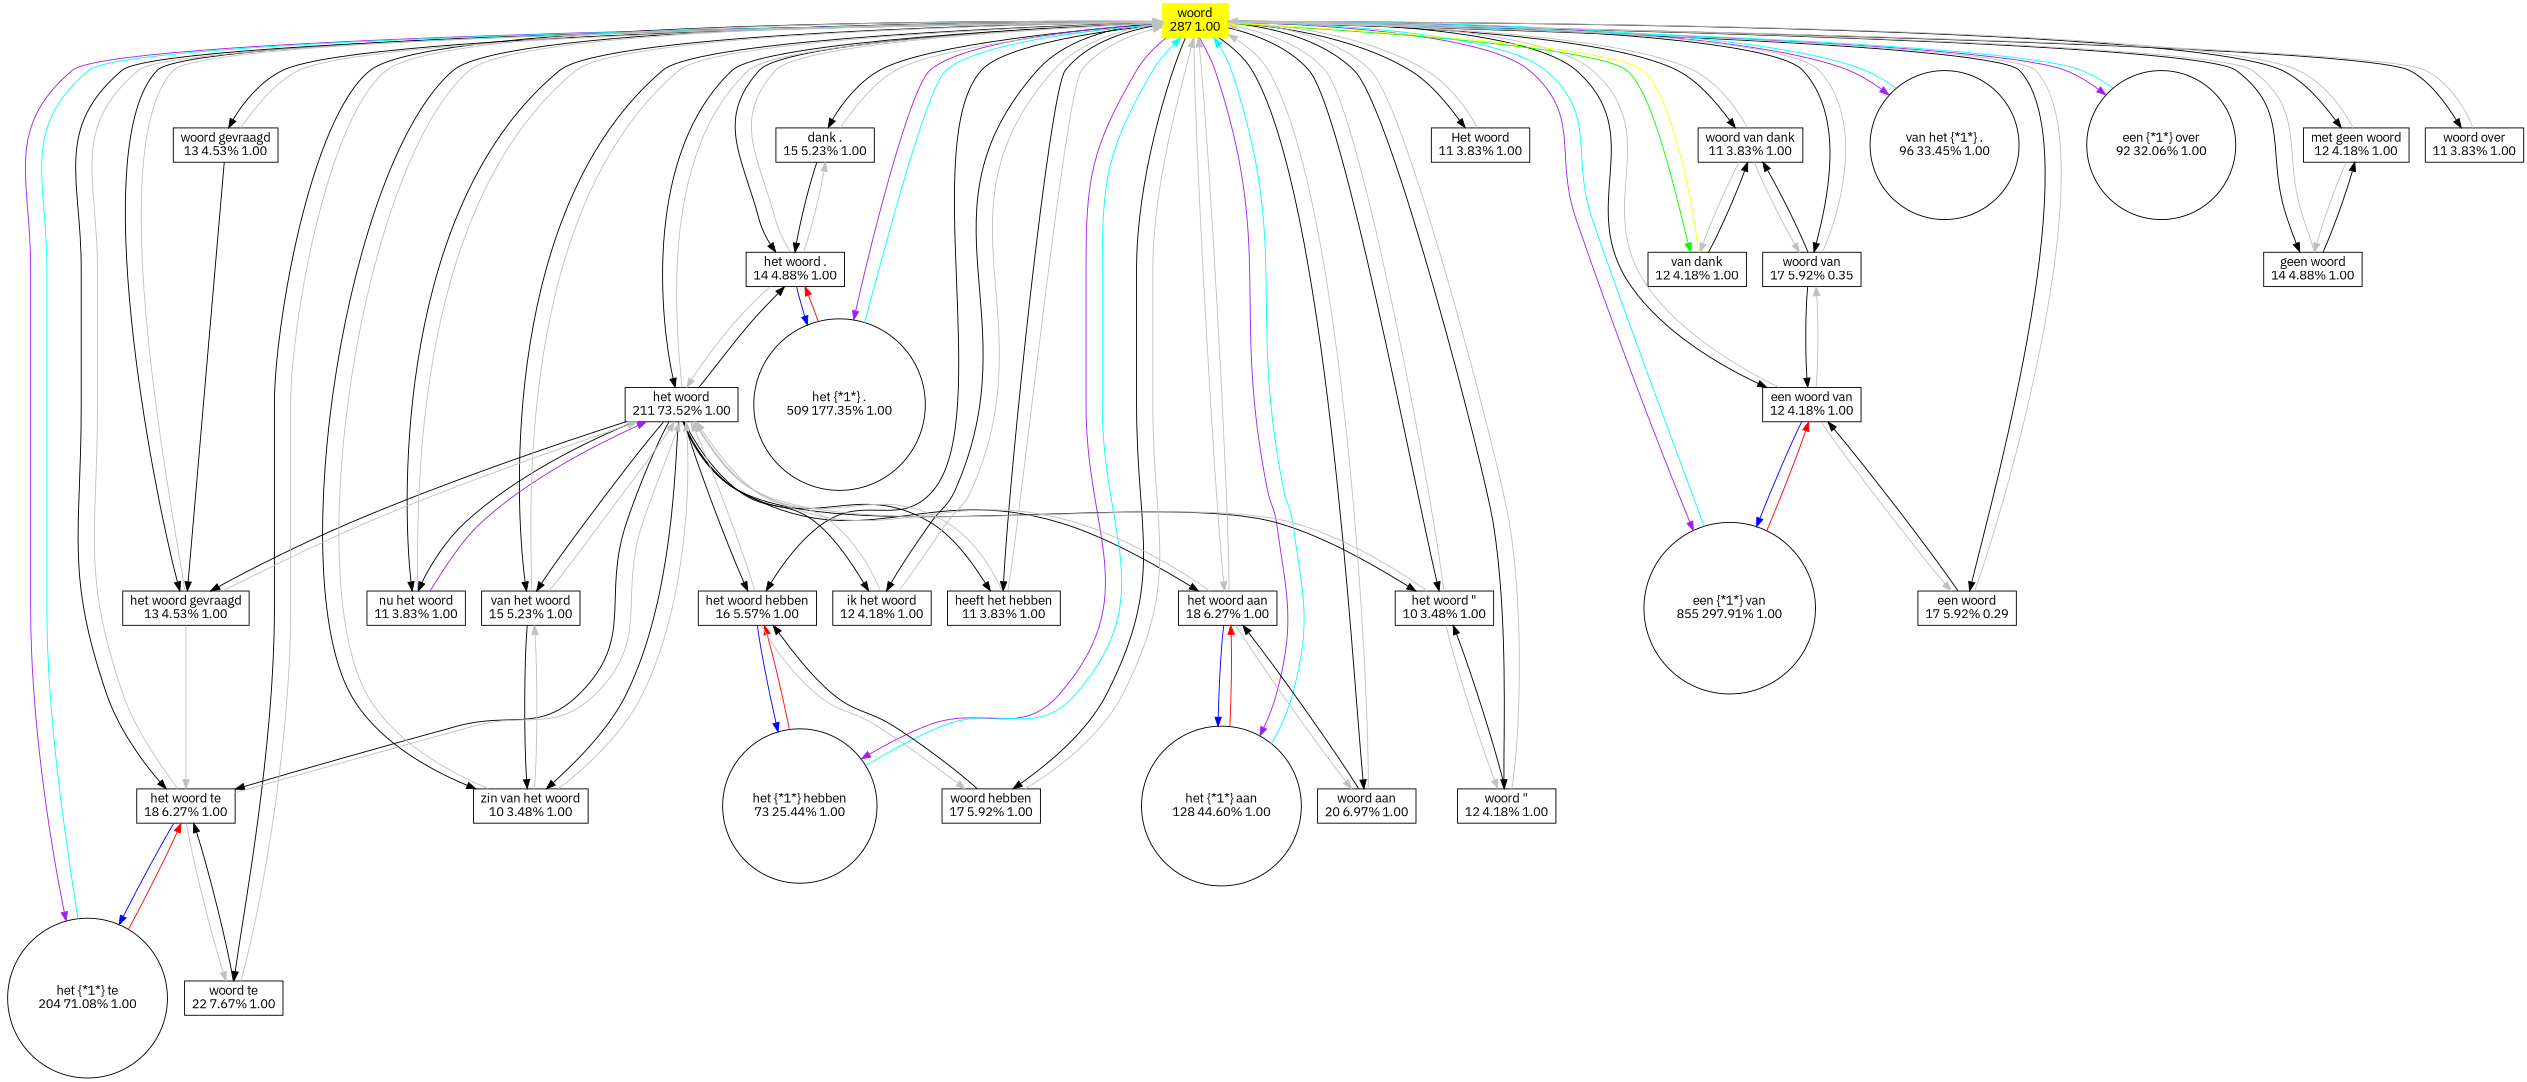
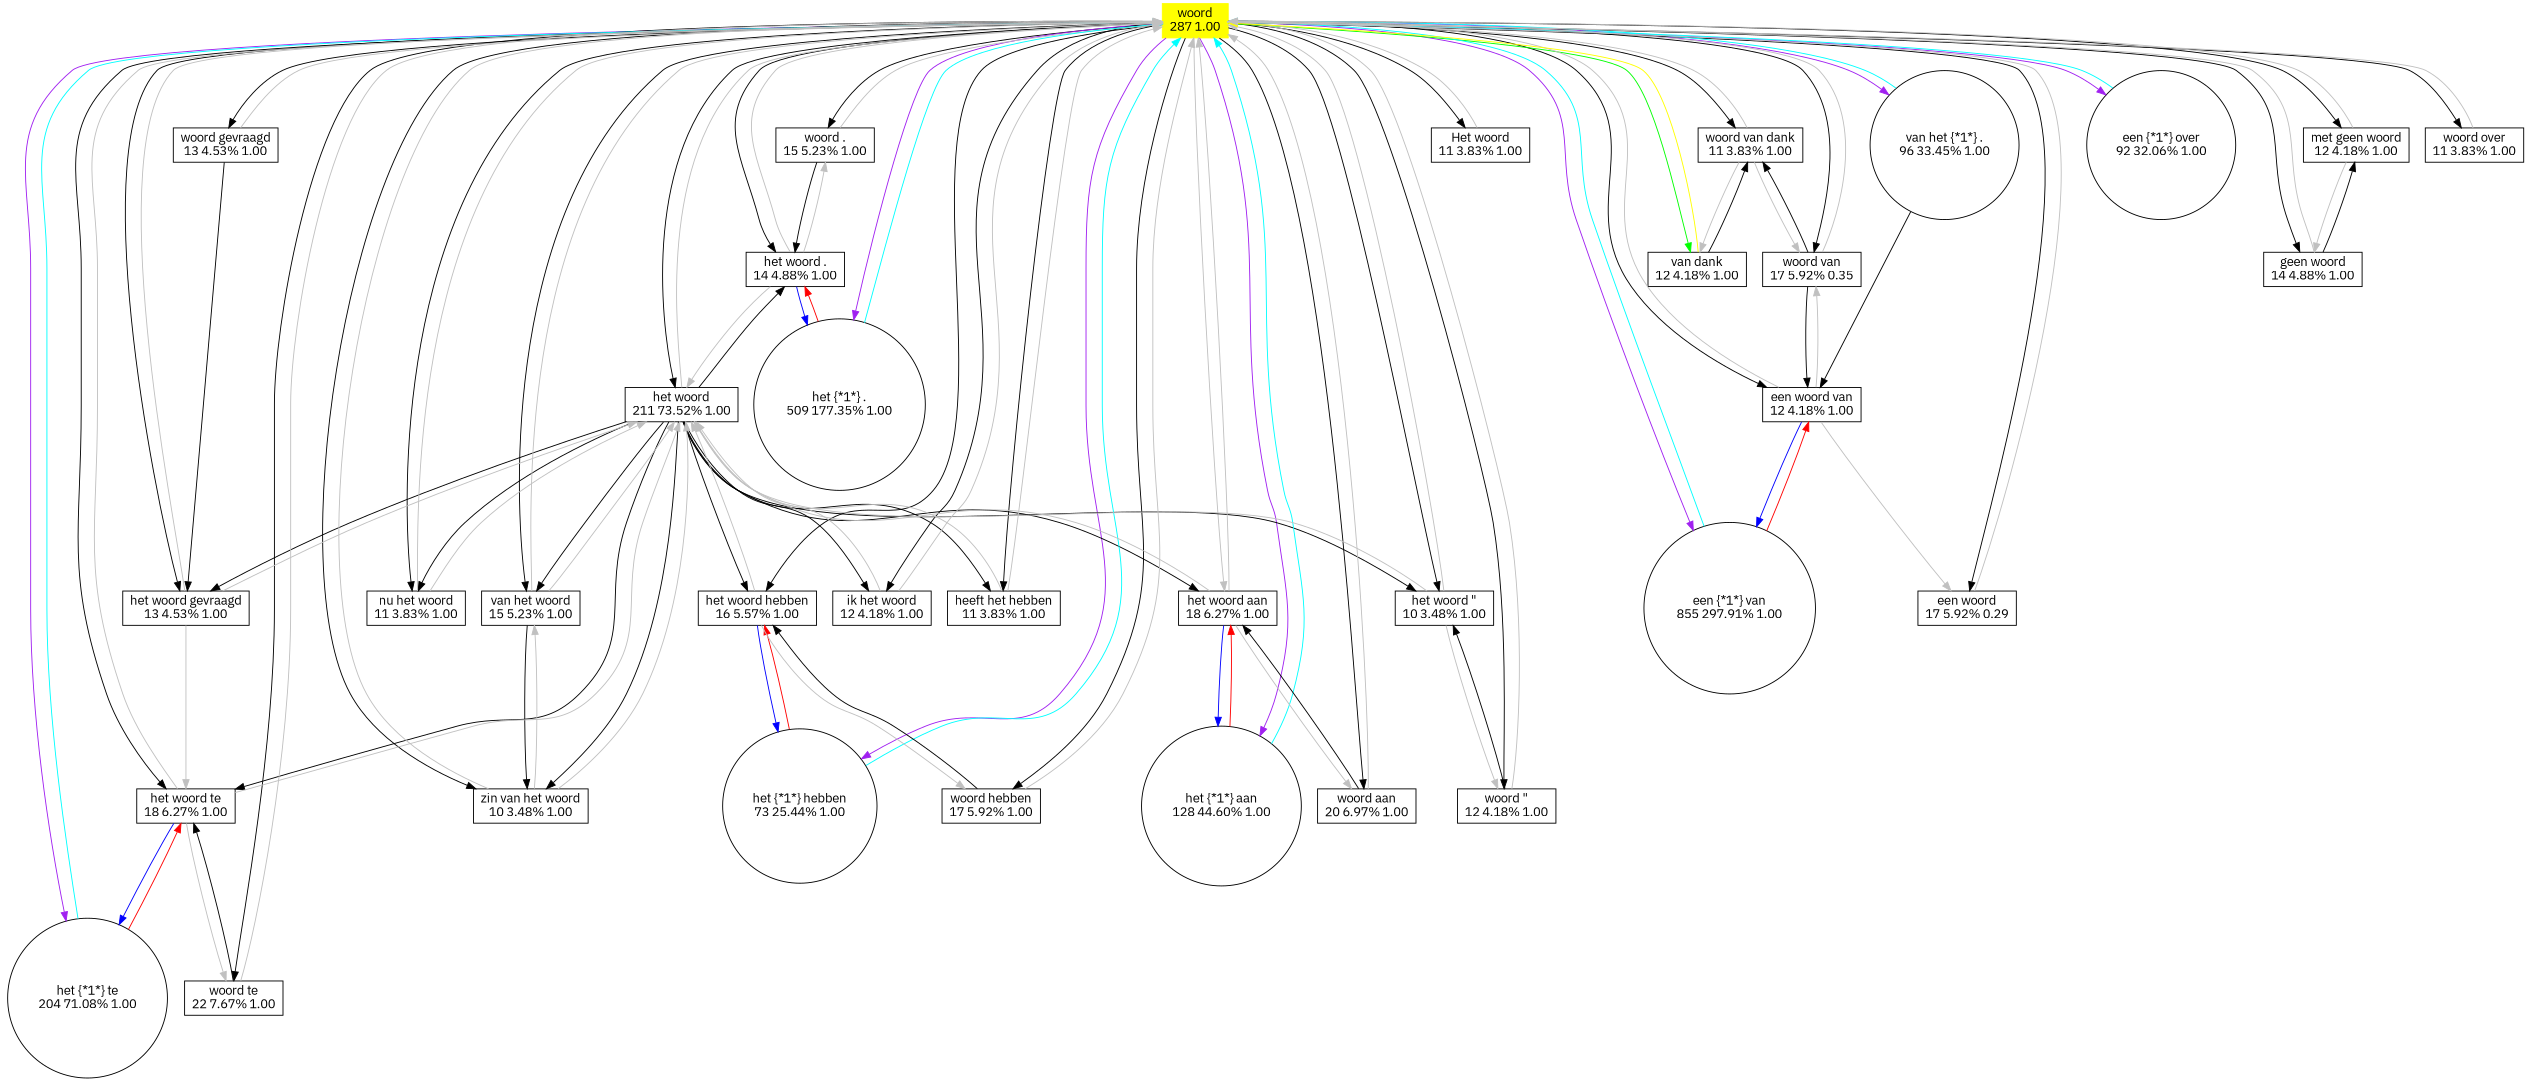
(825, 145) -> (825, 145)
(526, 488) -> (526, 488)
(1897, 509) -> (1868, 295)
